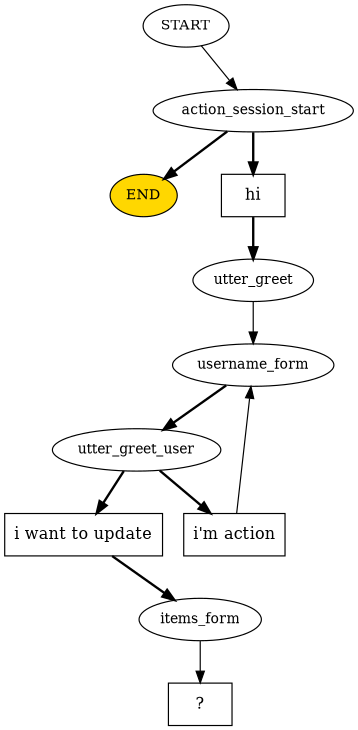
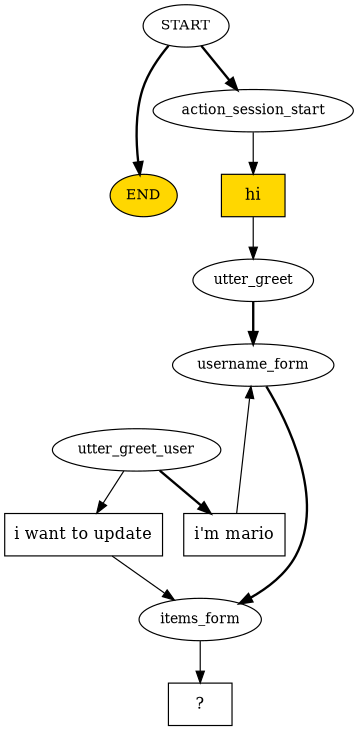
(215, 63) -> (215, 63)
(253, 147) -> (253, 147)
(201, 151) -> (140, 100)
(253, 196) -> (253, 196)
(253, 232) -> (253, 232)
(253, 317) -> (253, 317)
(200, 404) -> (306, 499)
(114, 487) -> (114, 487)
(234, 535) -> (234, 535)
(138, 575) -> (138, 575)
